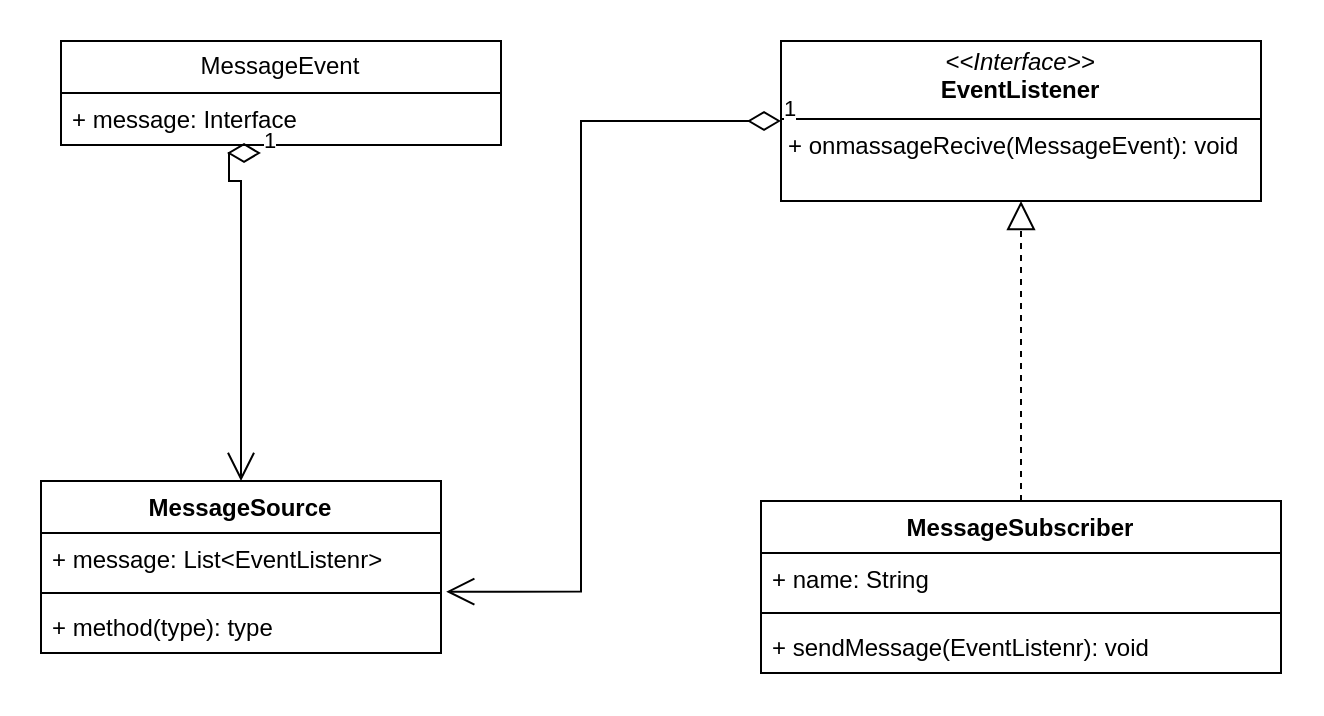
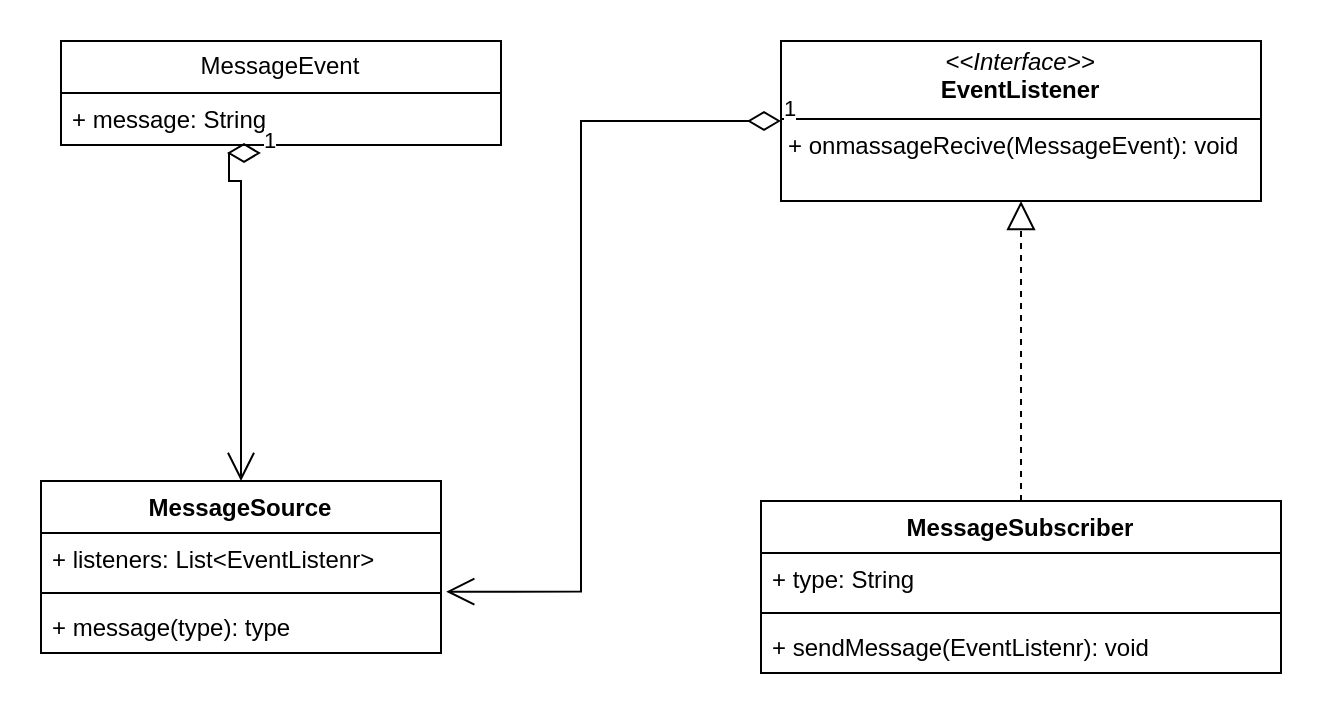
(198, 121) -> (175, 121)
(232, 561) -> (239, 561)
(855, 581) -> (855, 581)
(178, 629) -> (185, 629)
